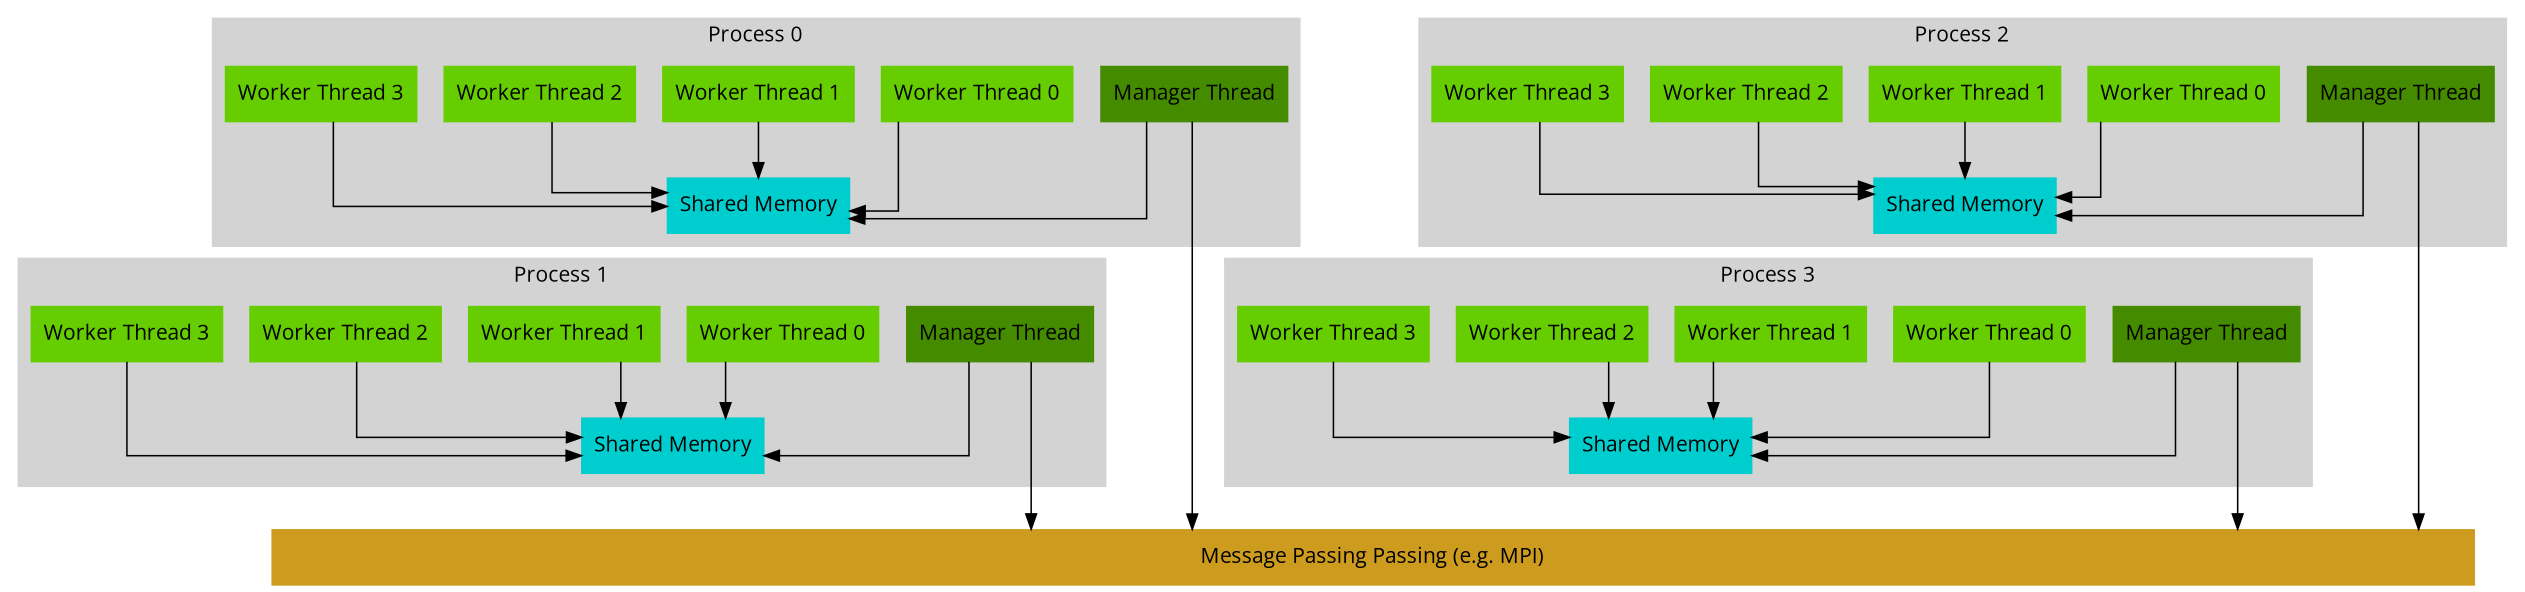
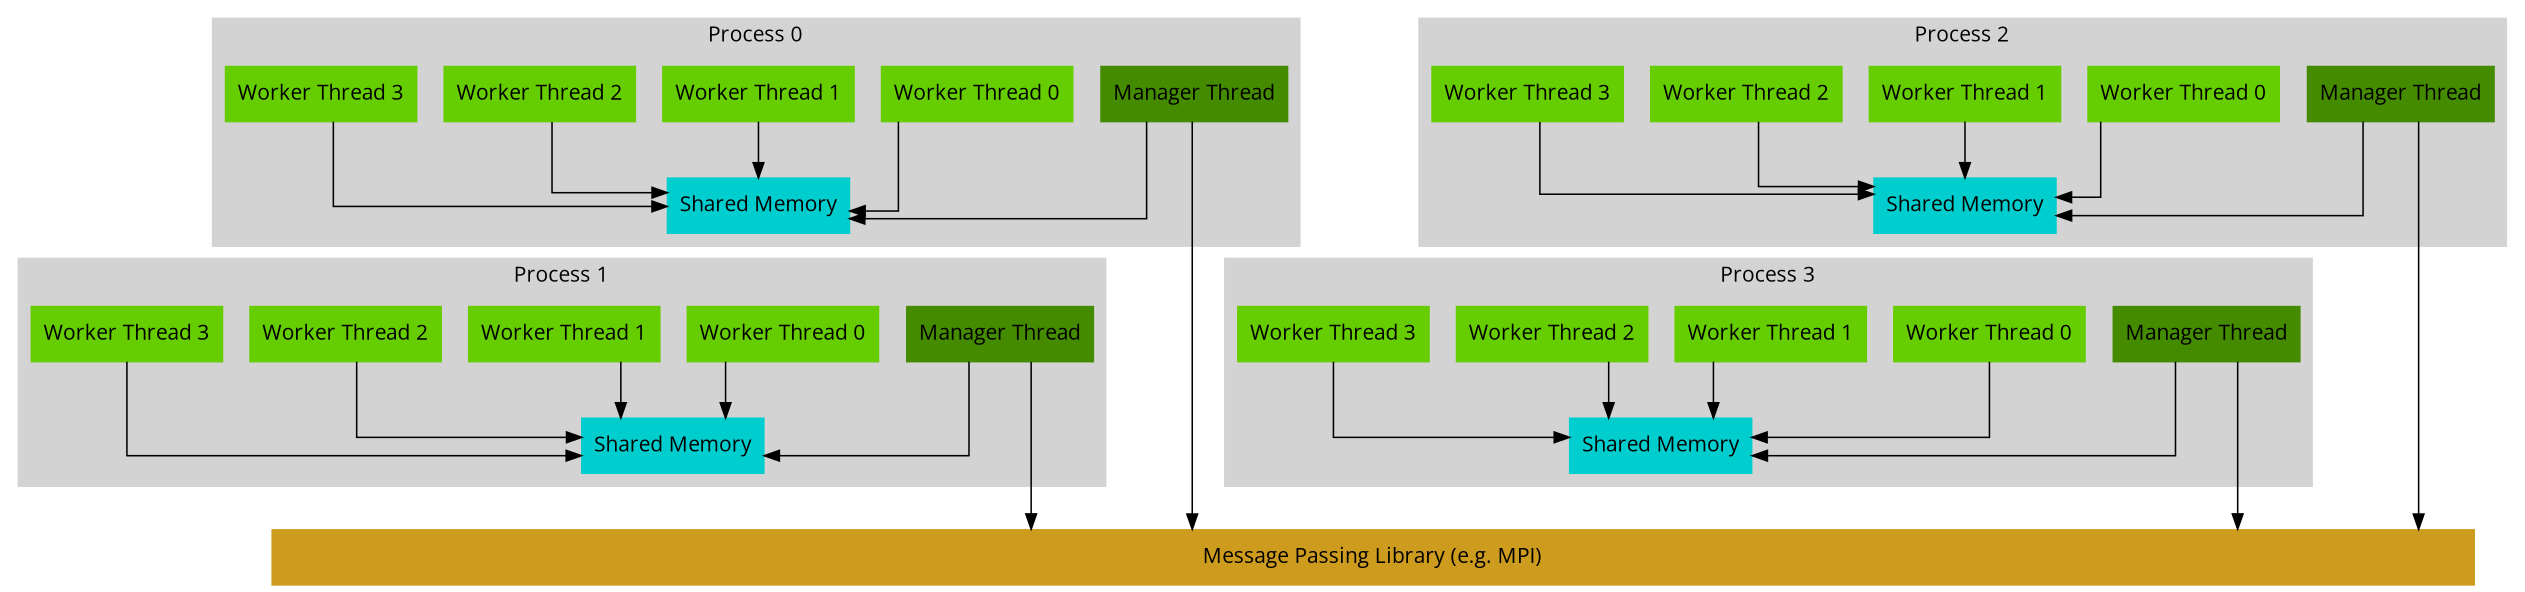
(1373, 557) -> (1373, 557)
